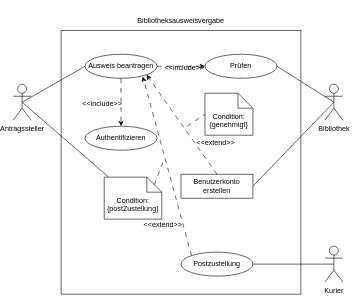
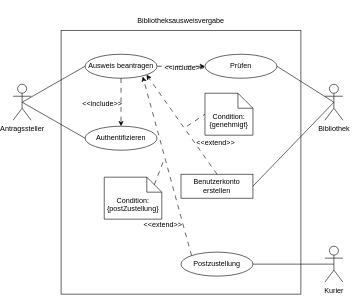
(67, 141) -> (55, 121)
